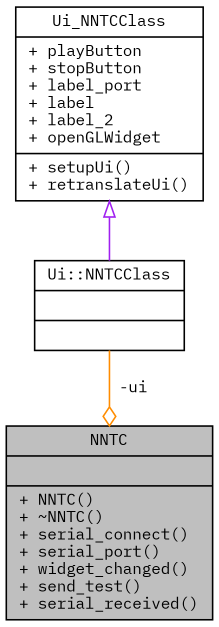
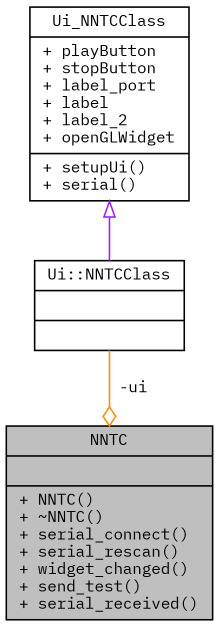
(109, 185) -> (91, 185)
(91, 552) -> (100, 552)
